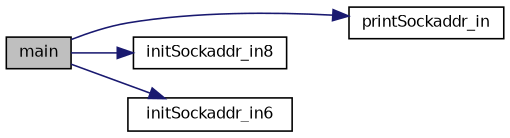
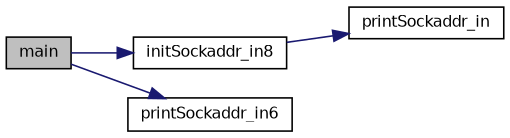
(200, 15) -> (310, 39)
(210, 114) -> (210, 114)
